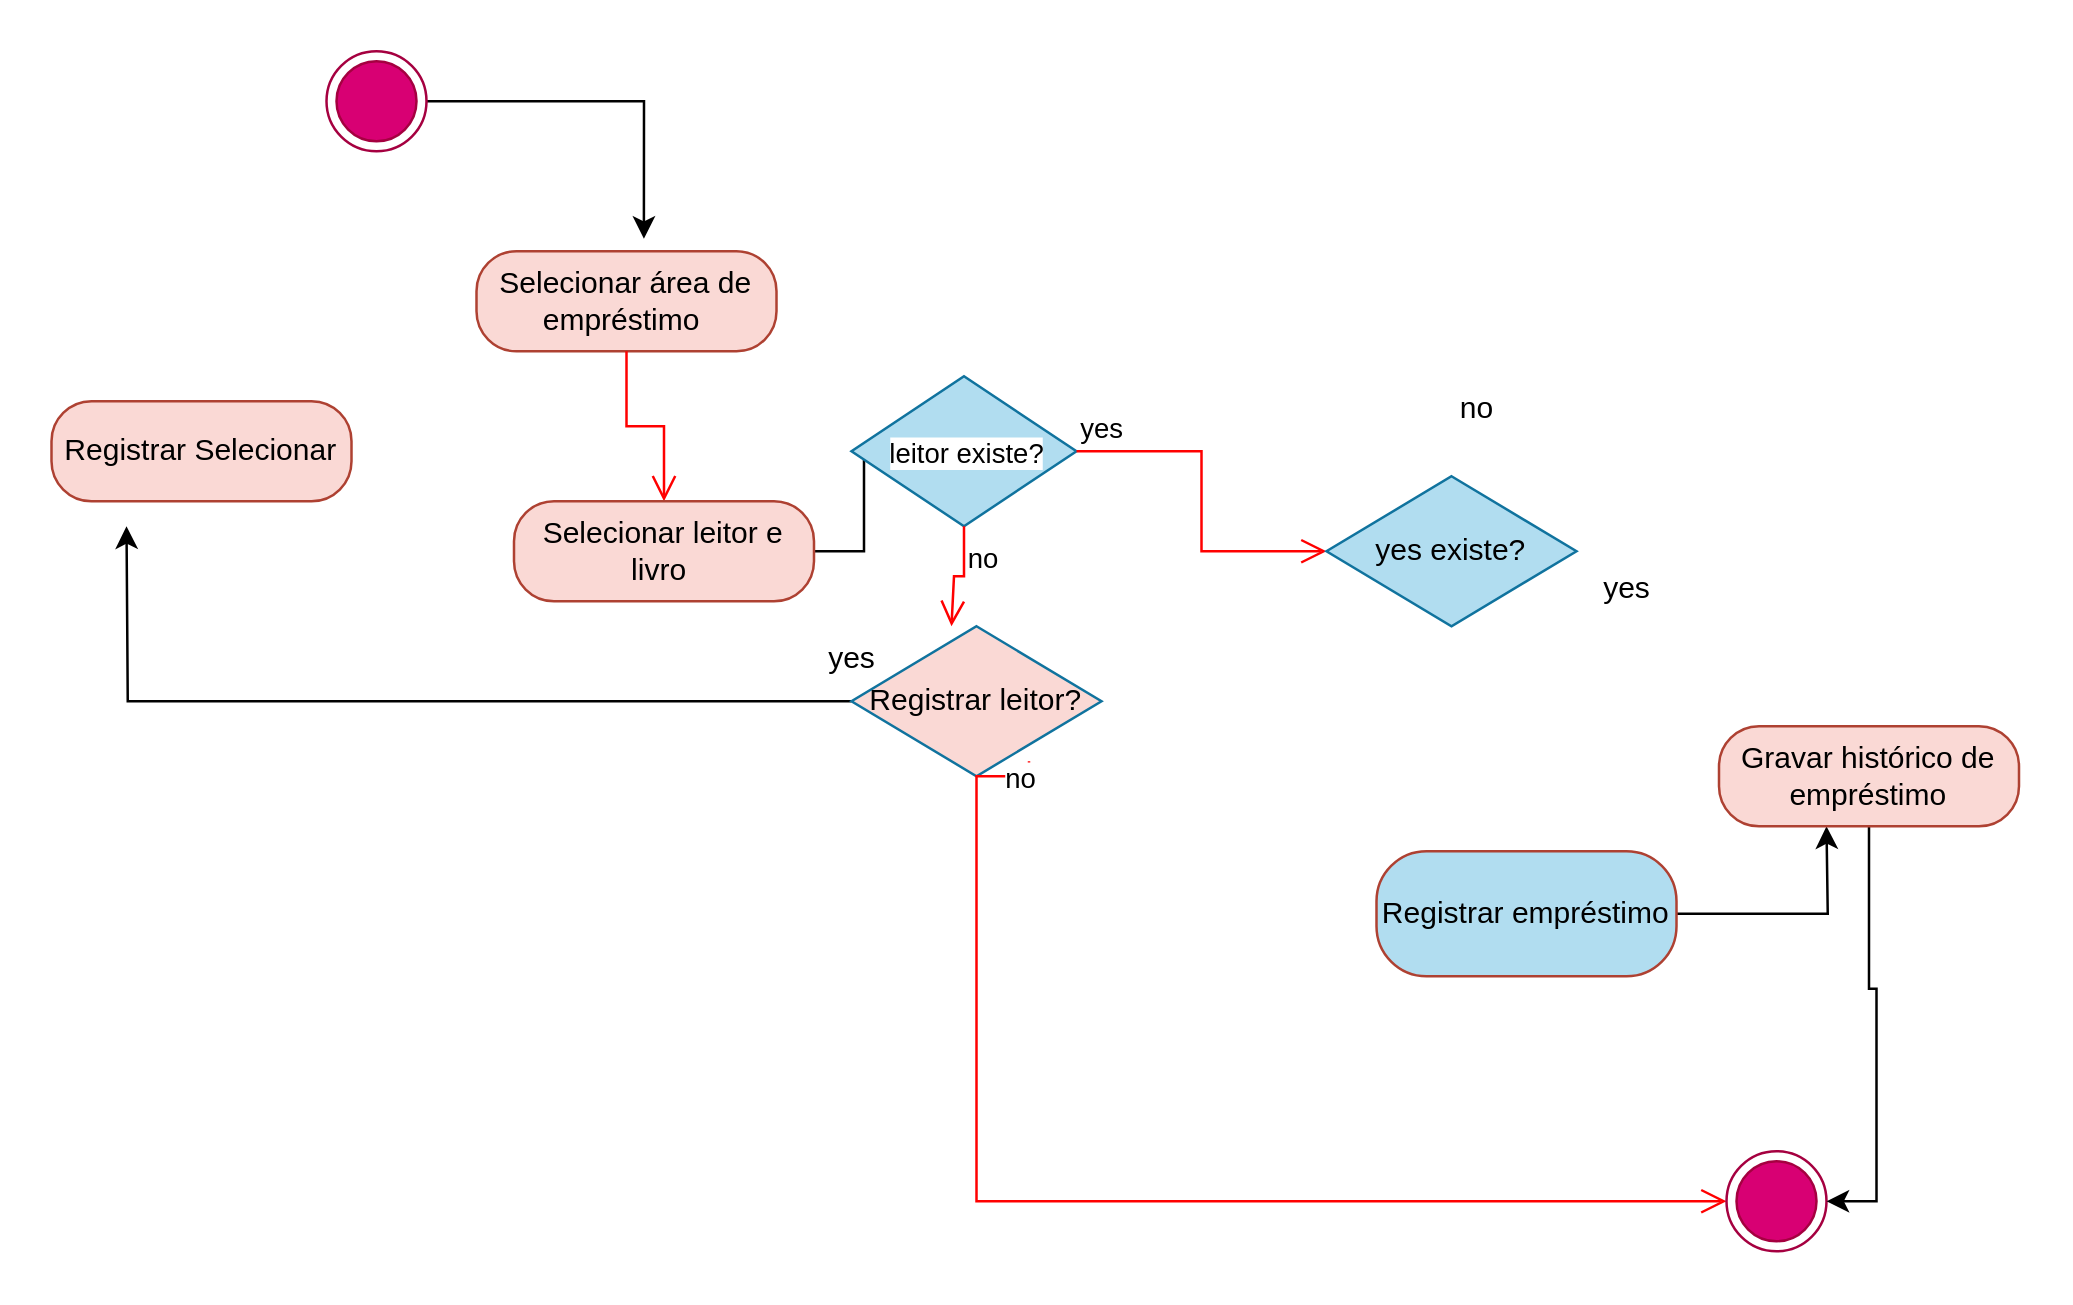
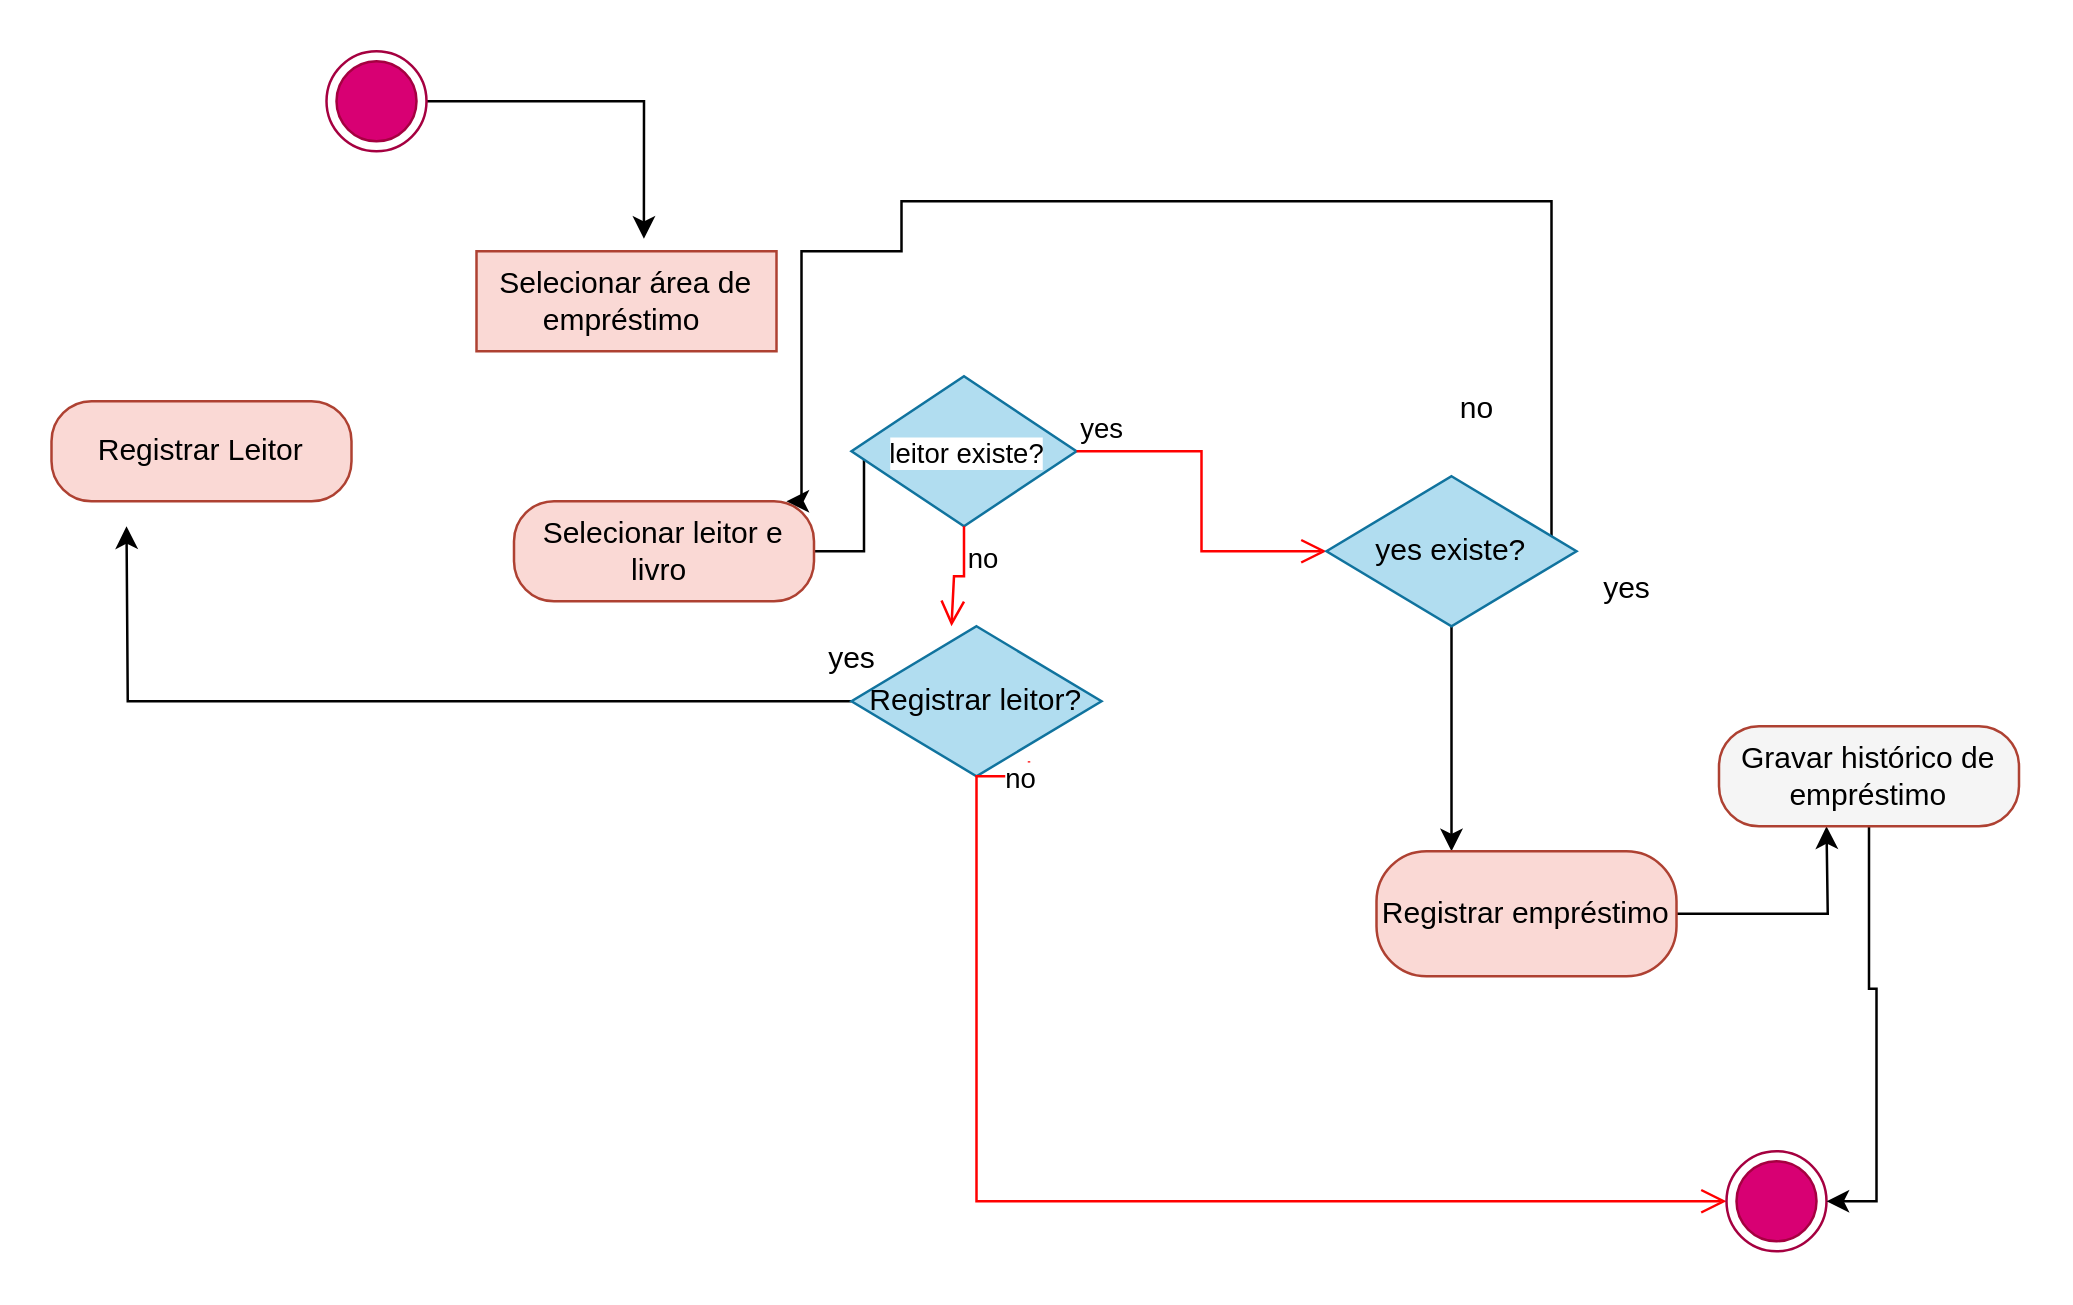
none -> (1193, 201)
(626, 301) -> (626, 301)
(641, 426) -> none
(201, 451) -> (201, 451)
(976, 701) -> (976, 701)
none -> (1451, 730)
(1869, 776) -> (1869, 776)
(1526, 914) -> (1526, 914)
